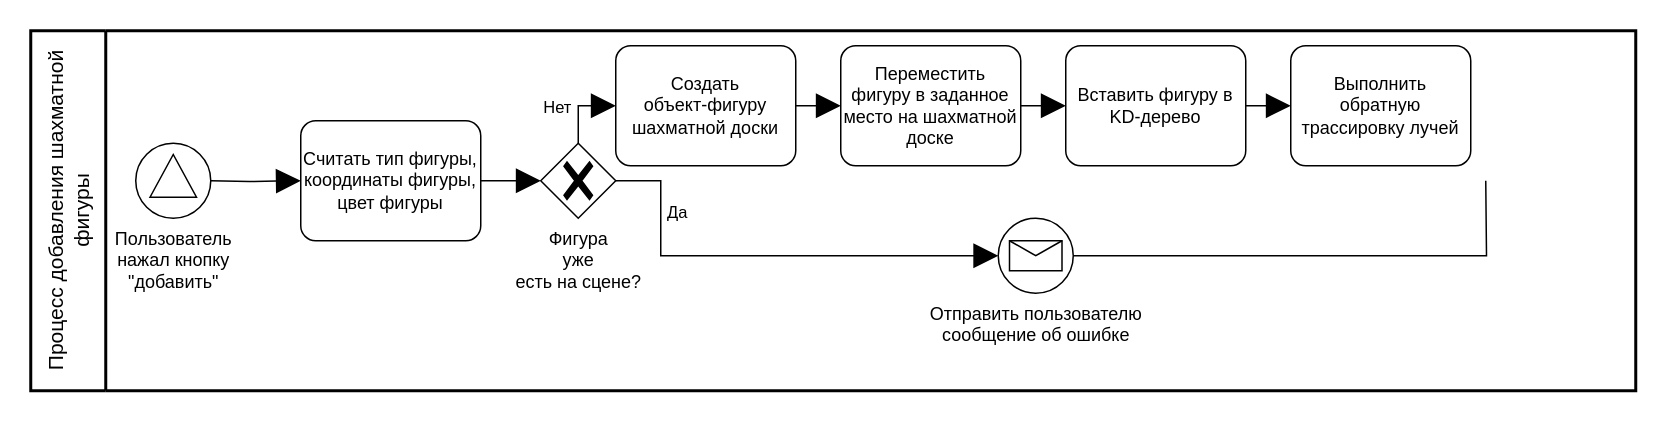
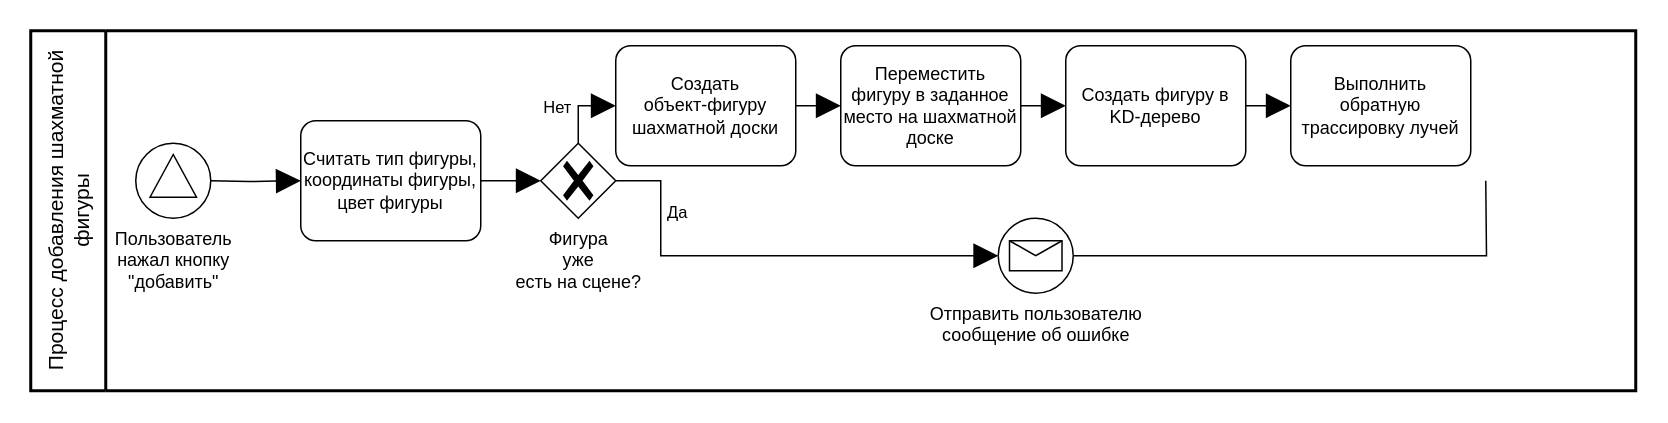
(1156, 106) -> (1156, 106)
